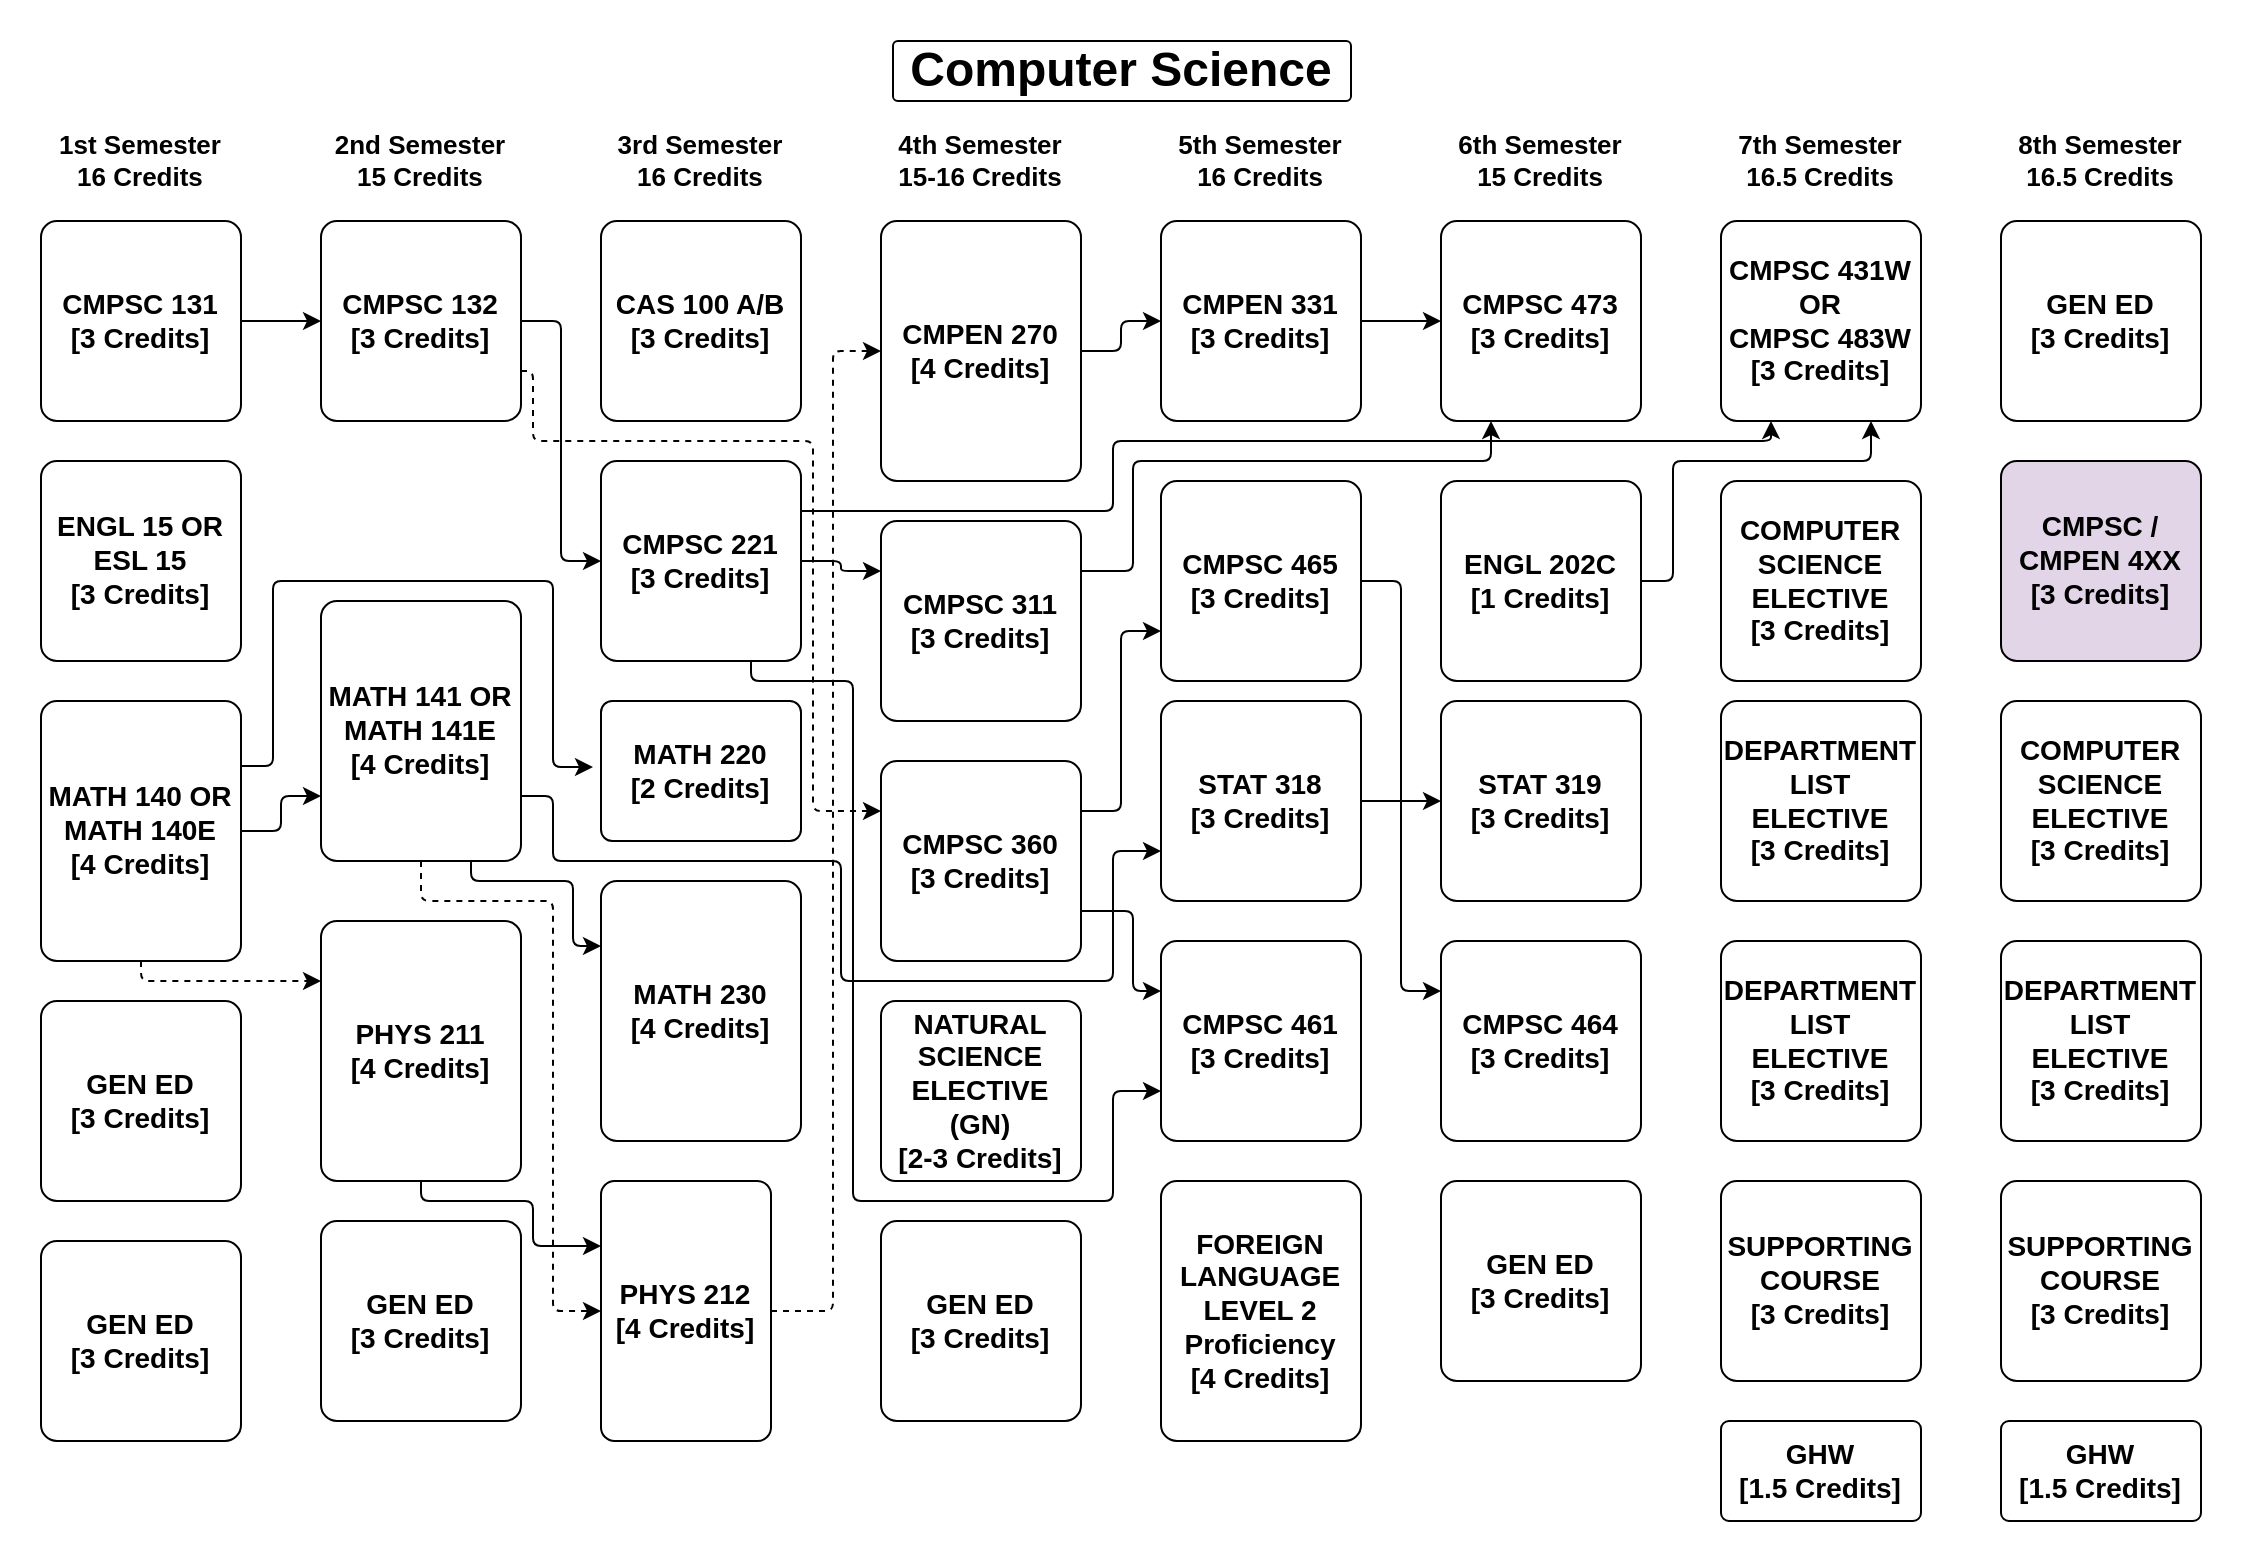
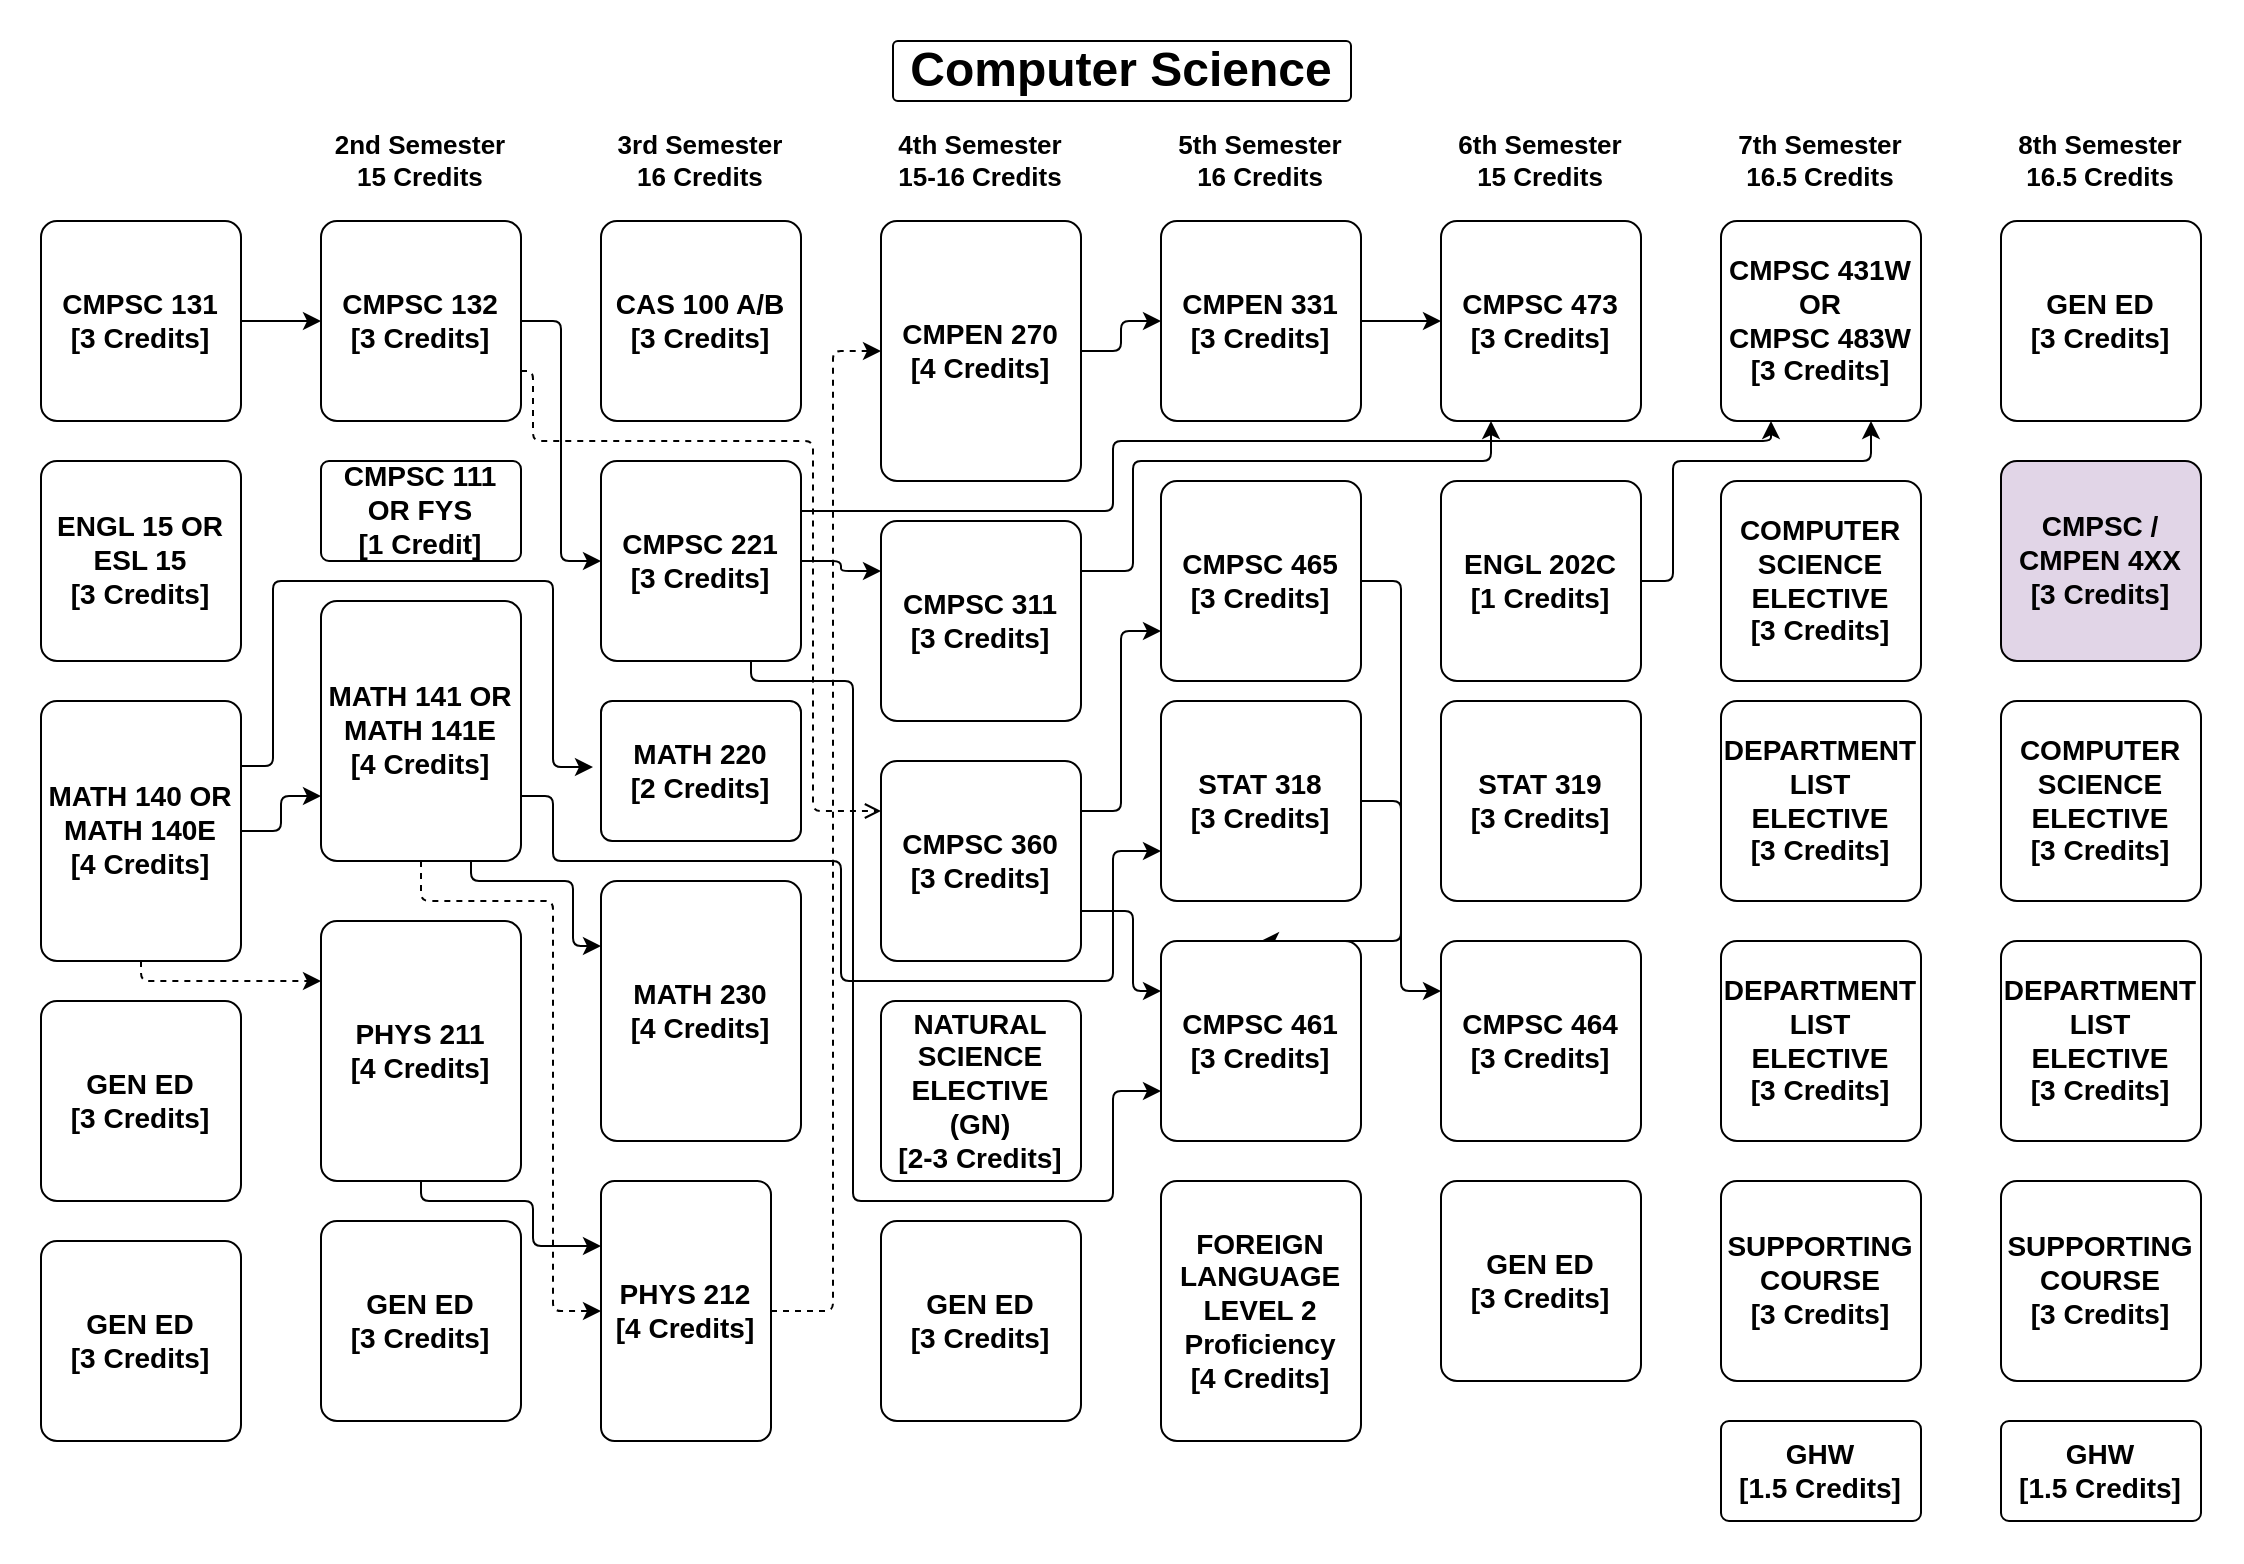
(141, 161) -> none
none -> (421, 511)
(1411, 801) -> (1372, 941)
(866, 811) -> (869, 811)
